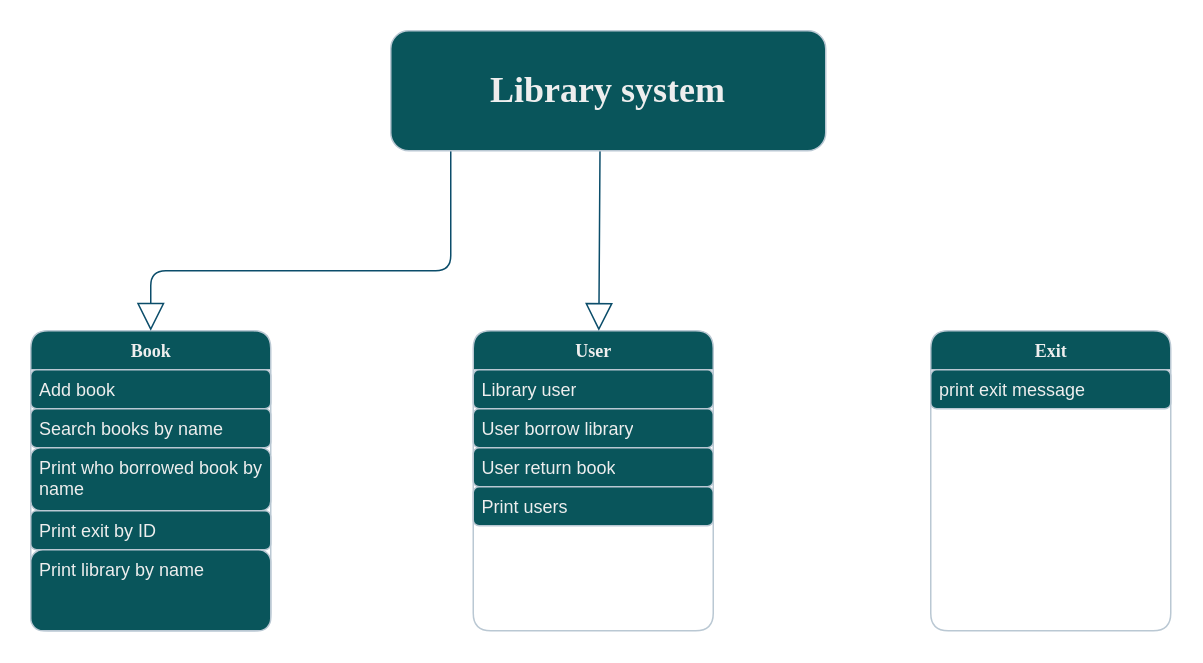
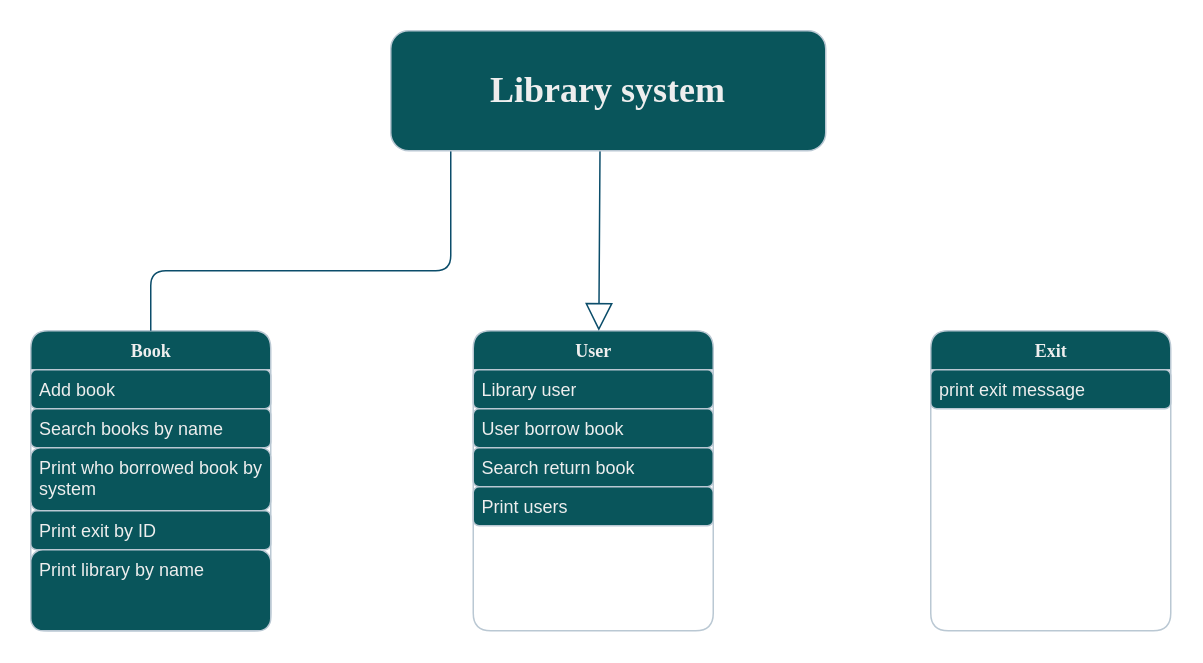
(151, 303) -> (151, 315)
(569, 430) -> (558, 430)
(558, 469) -> (568, 469)
(152, 480) -> (152, 480)
